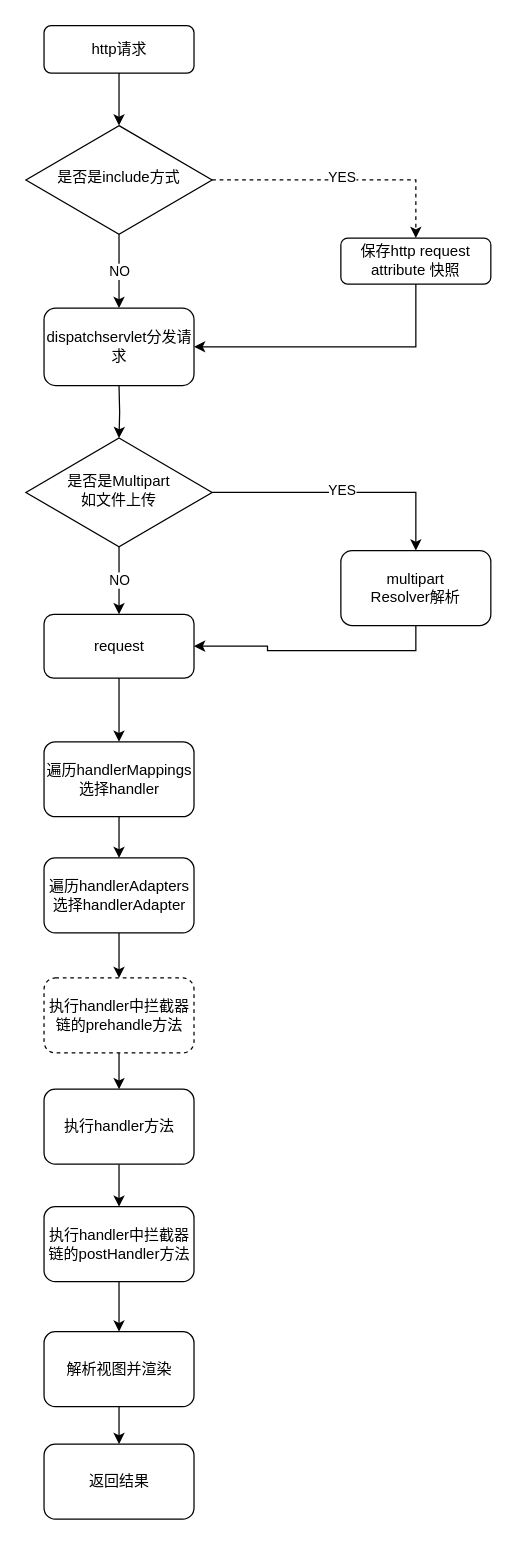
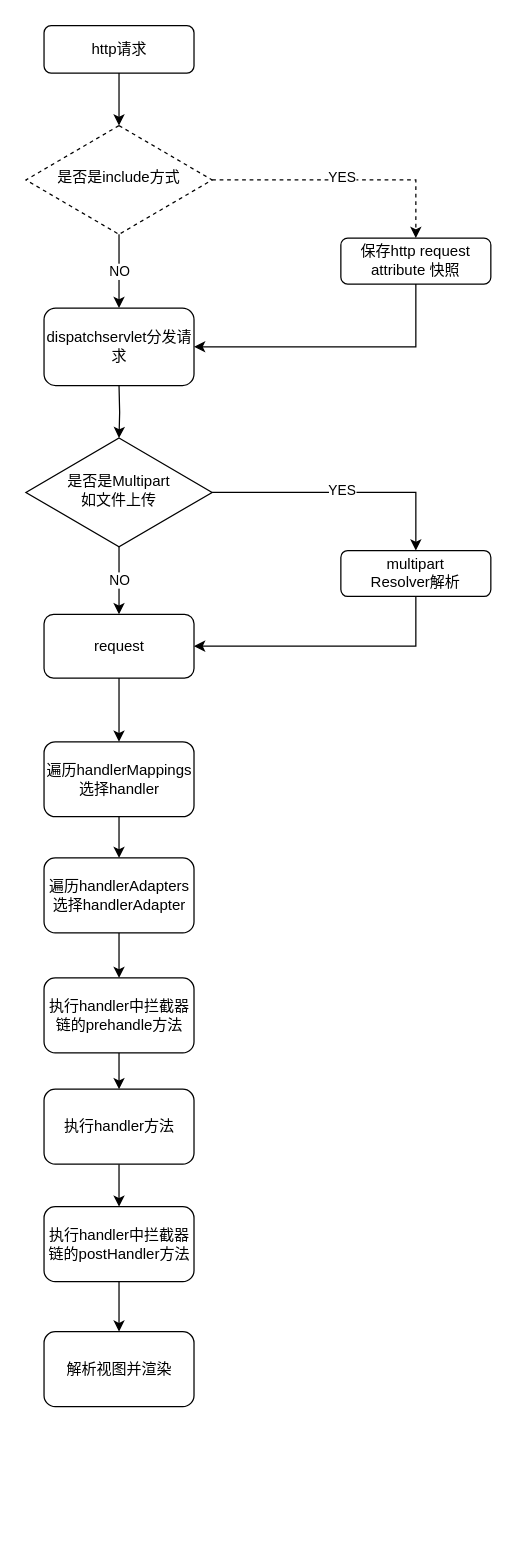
(119, 180) -> (119, 180)
(416, 588) -> (416, 574)
(119, 1016) -> (119, 1016)
(119, 1430) -> none
(119, 1482) -> none
